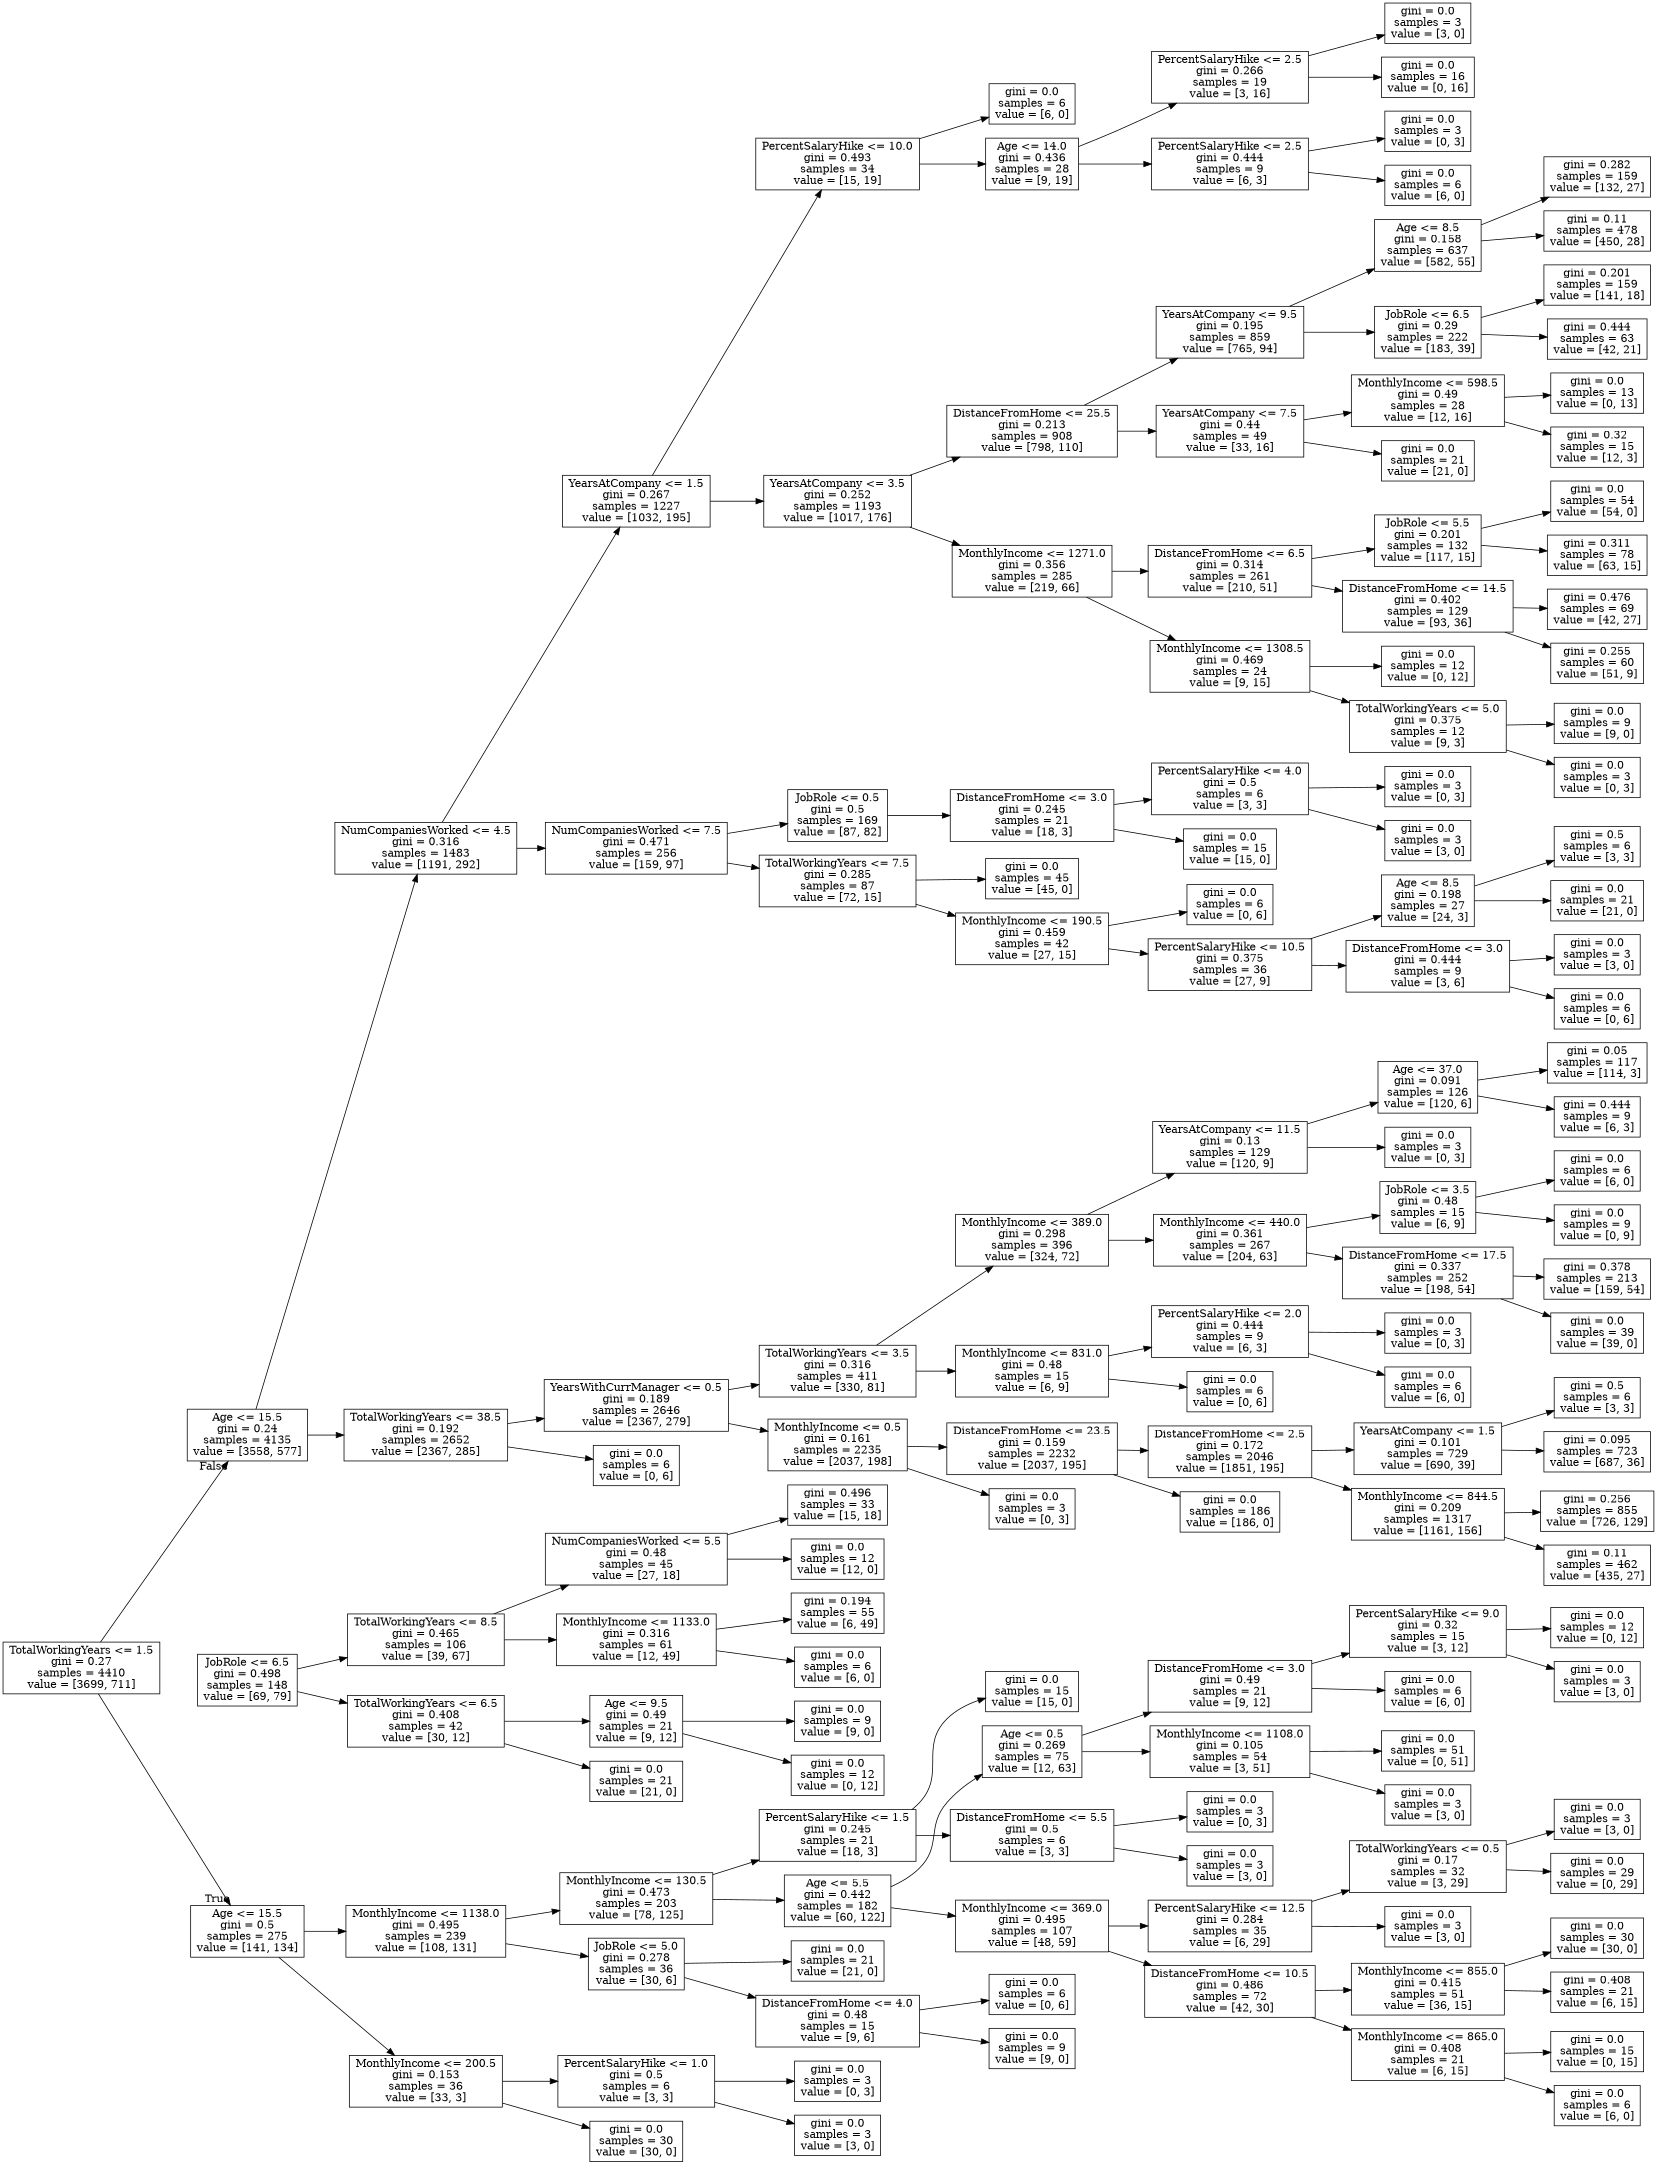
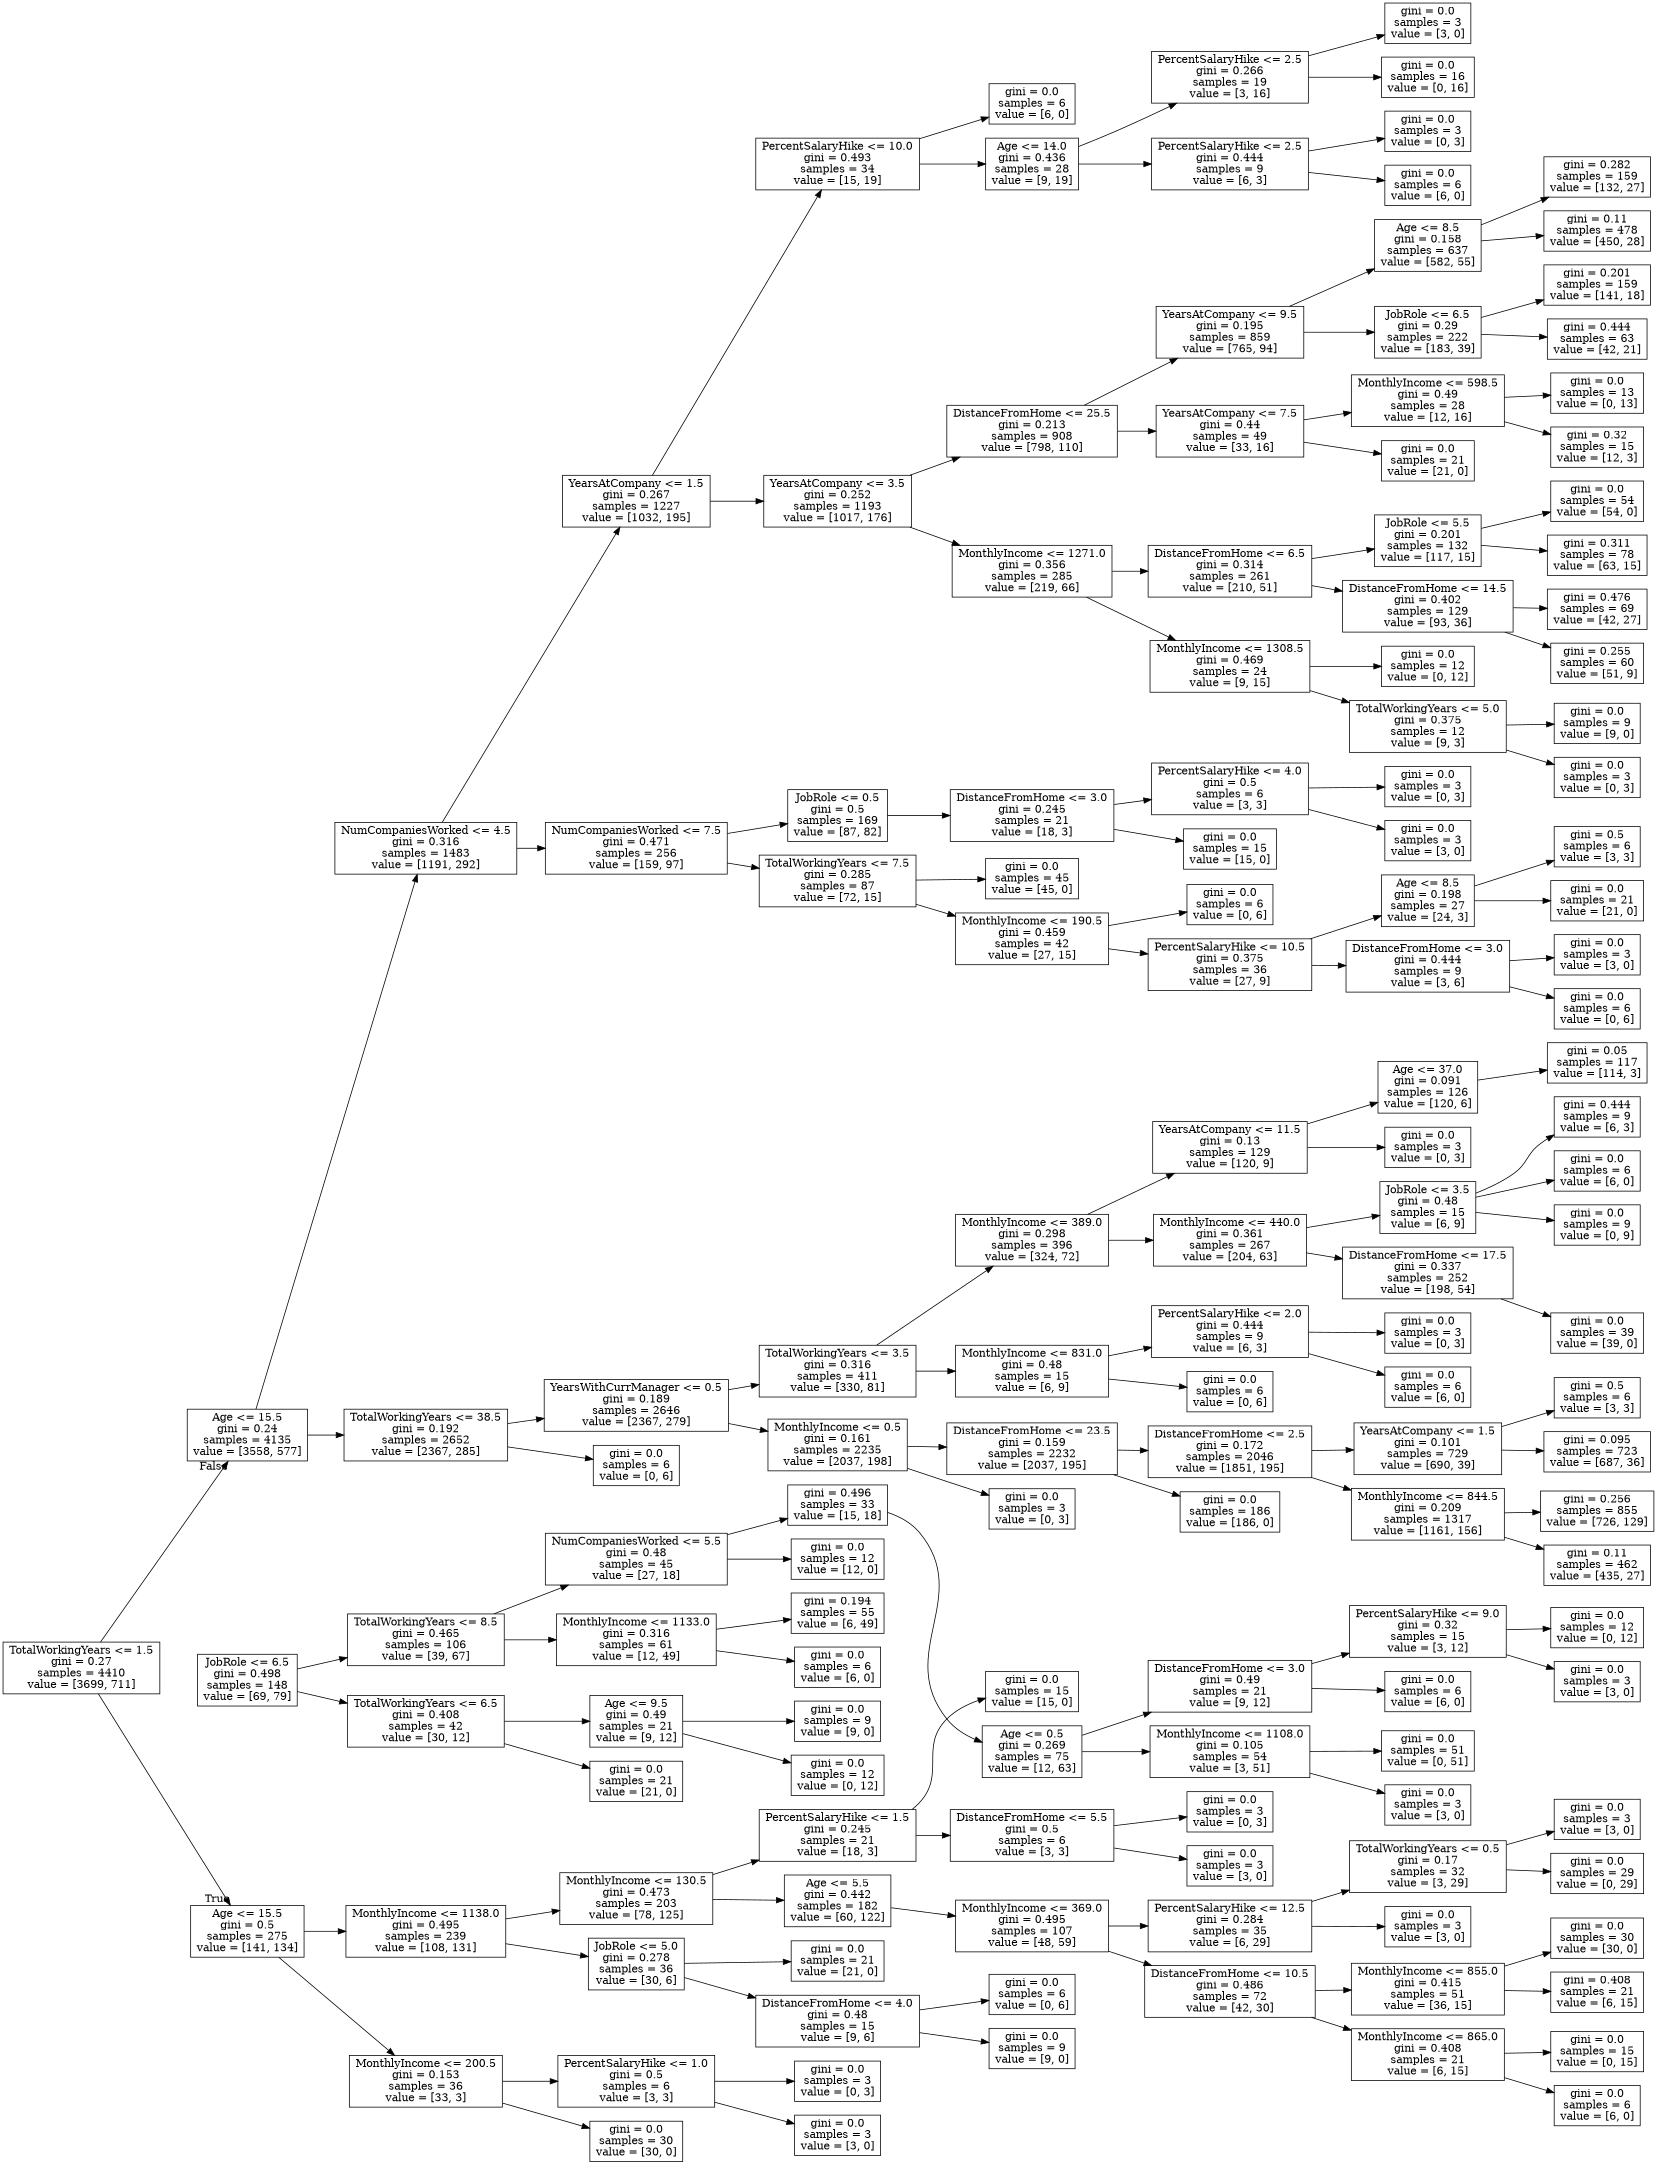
(1512, 1102) -> (1516, 1172)
(1597, 1279) -> none
(935, 1830) -> (934, 1624)
